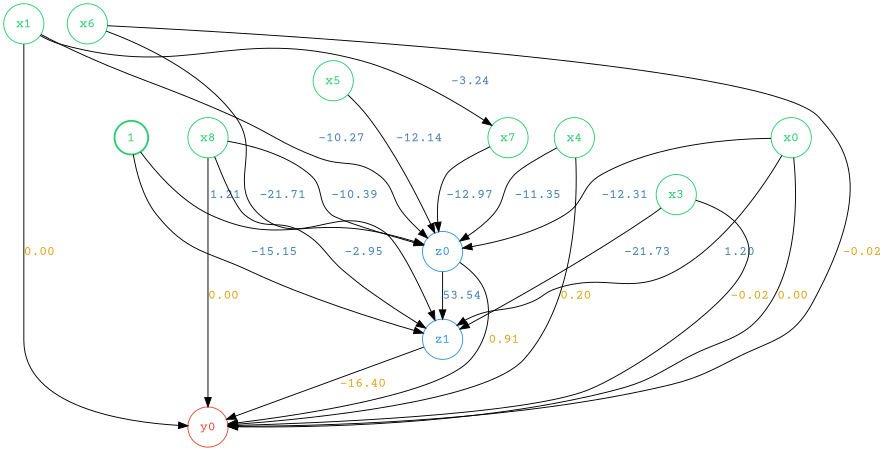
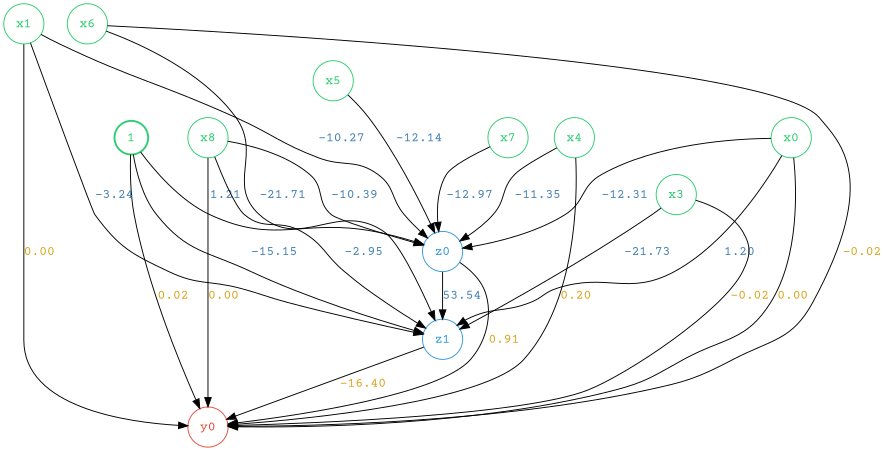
(268, 49) -> (157, 266)
none -> (151, 280)
